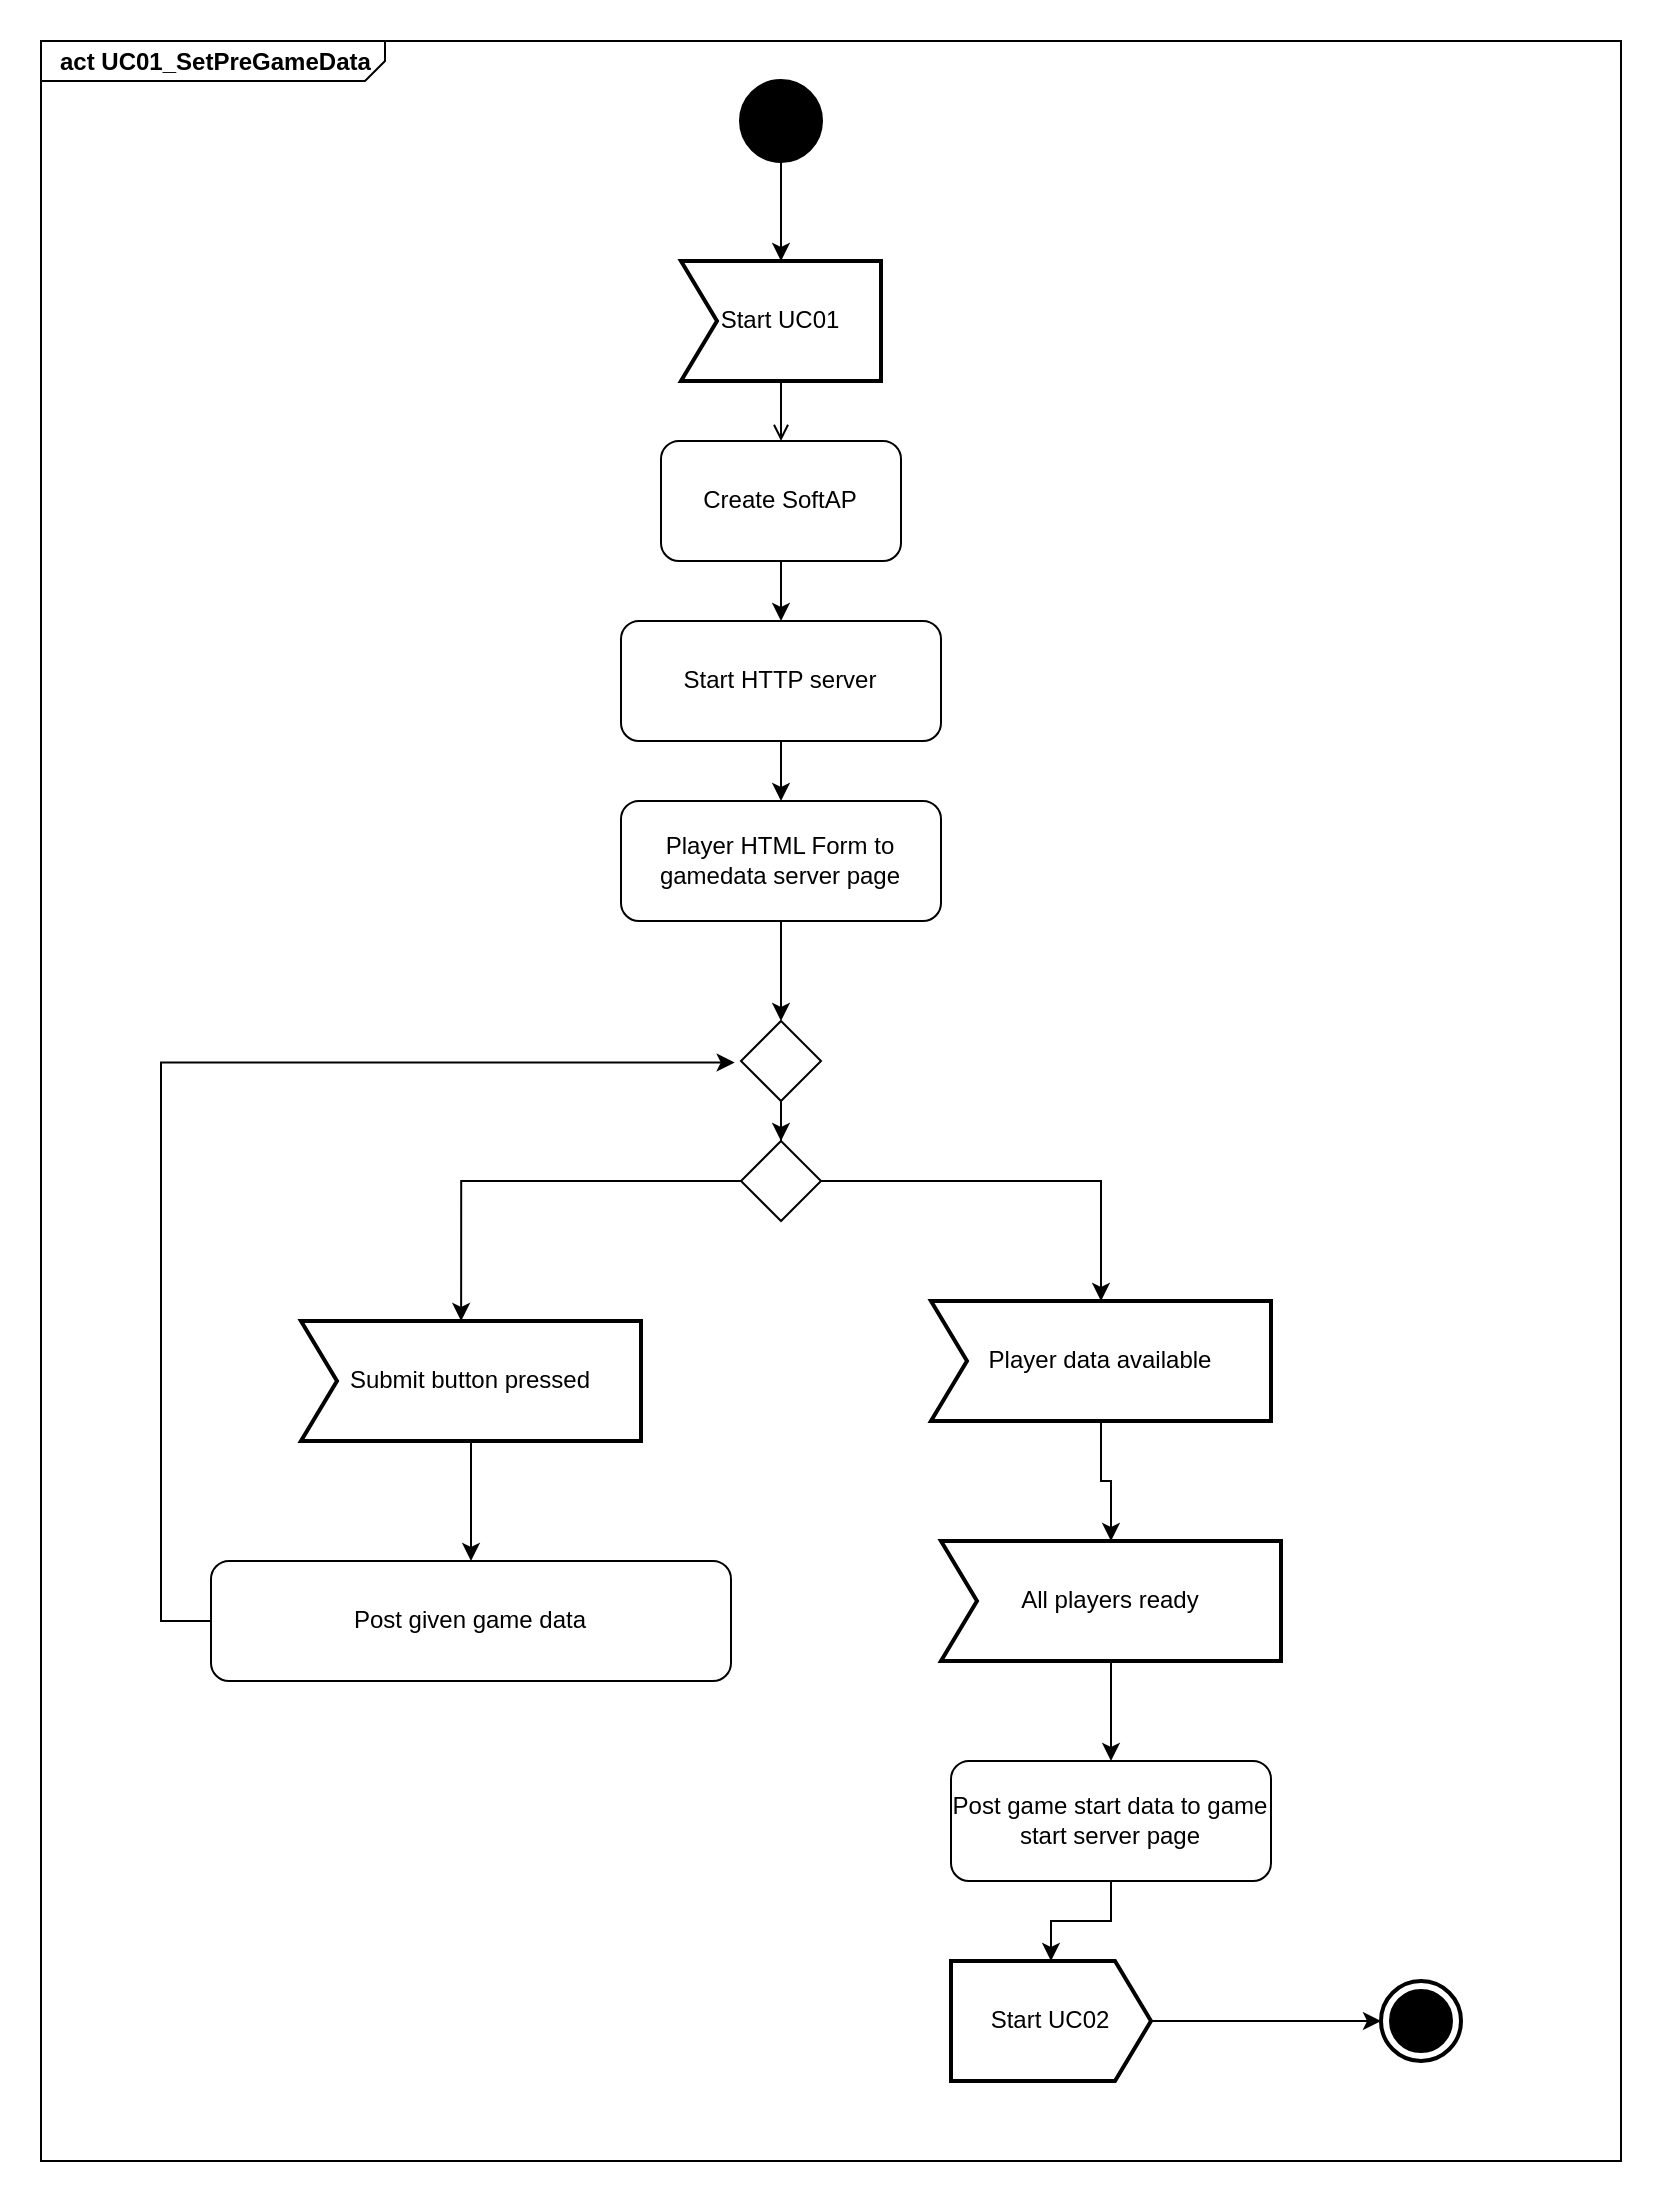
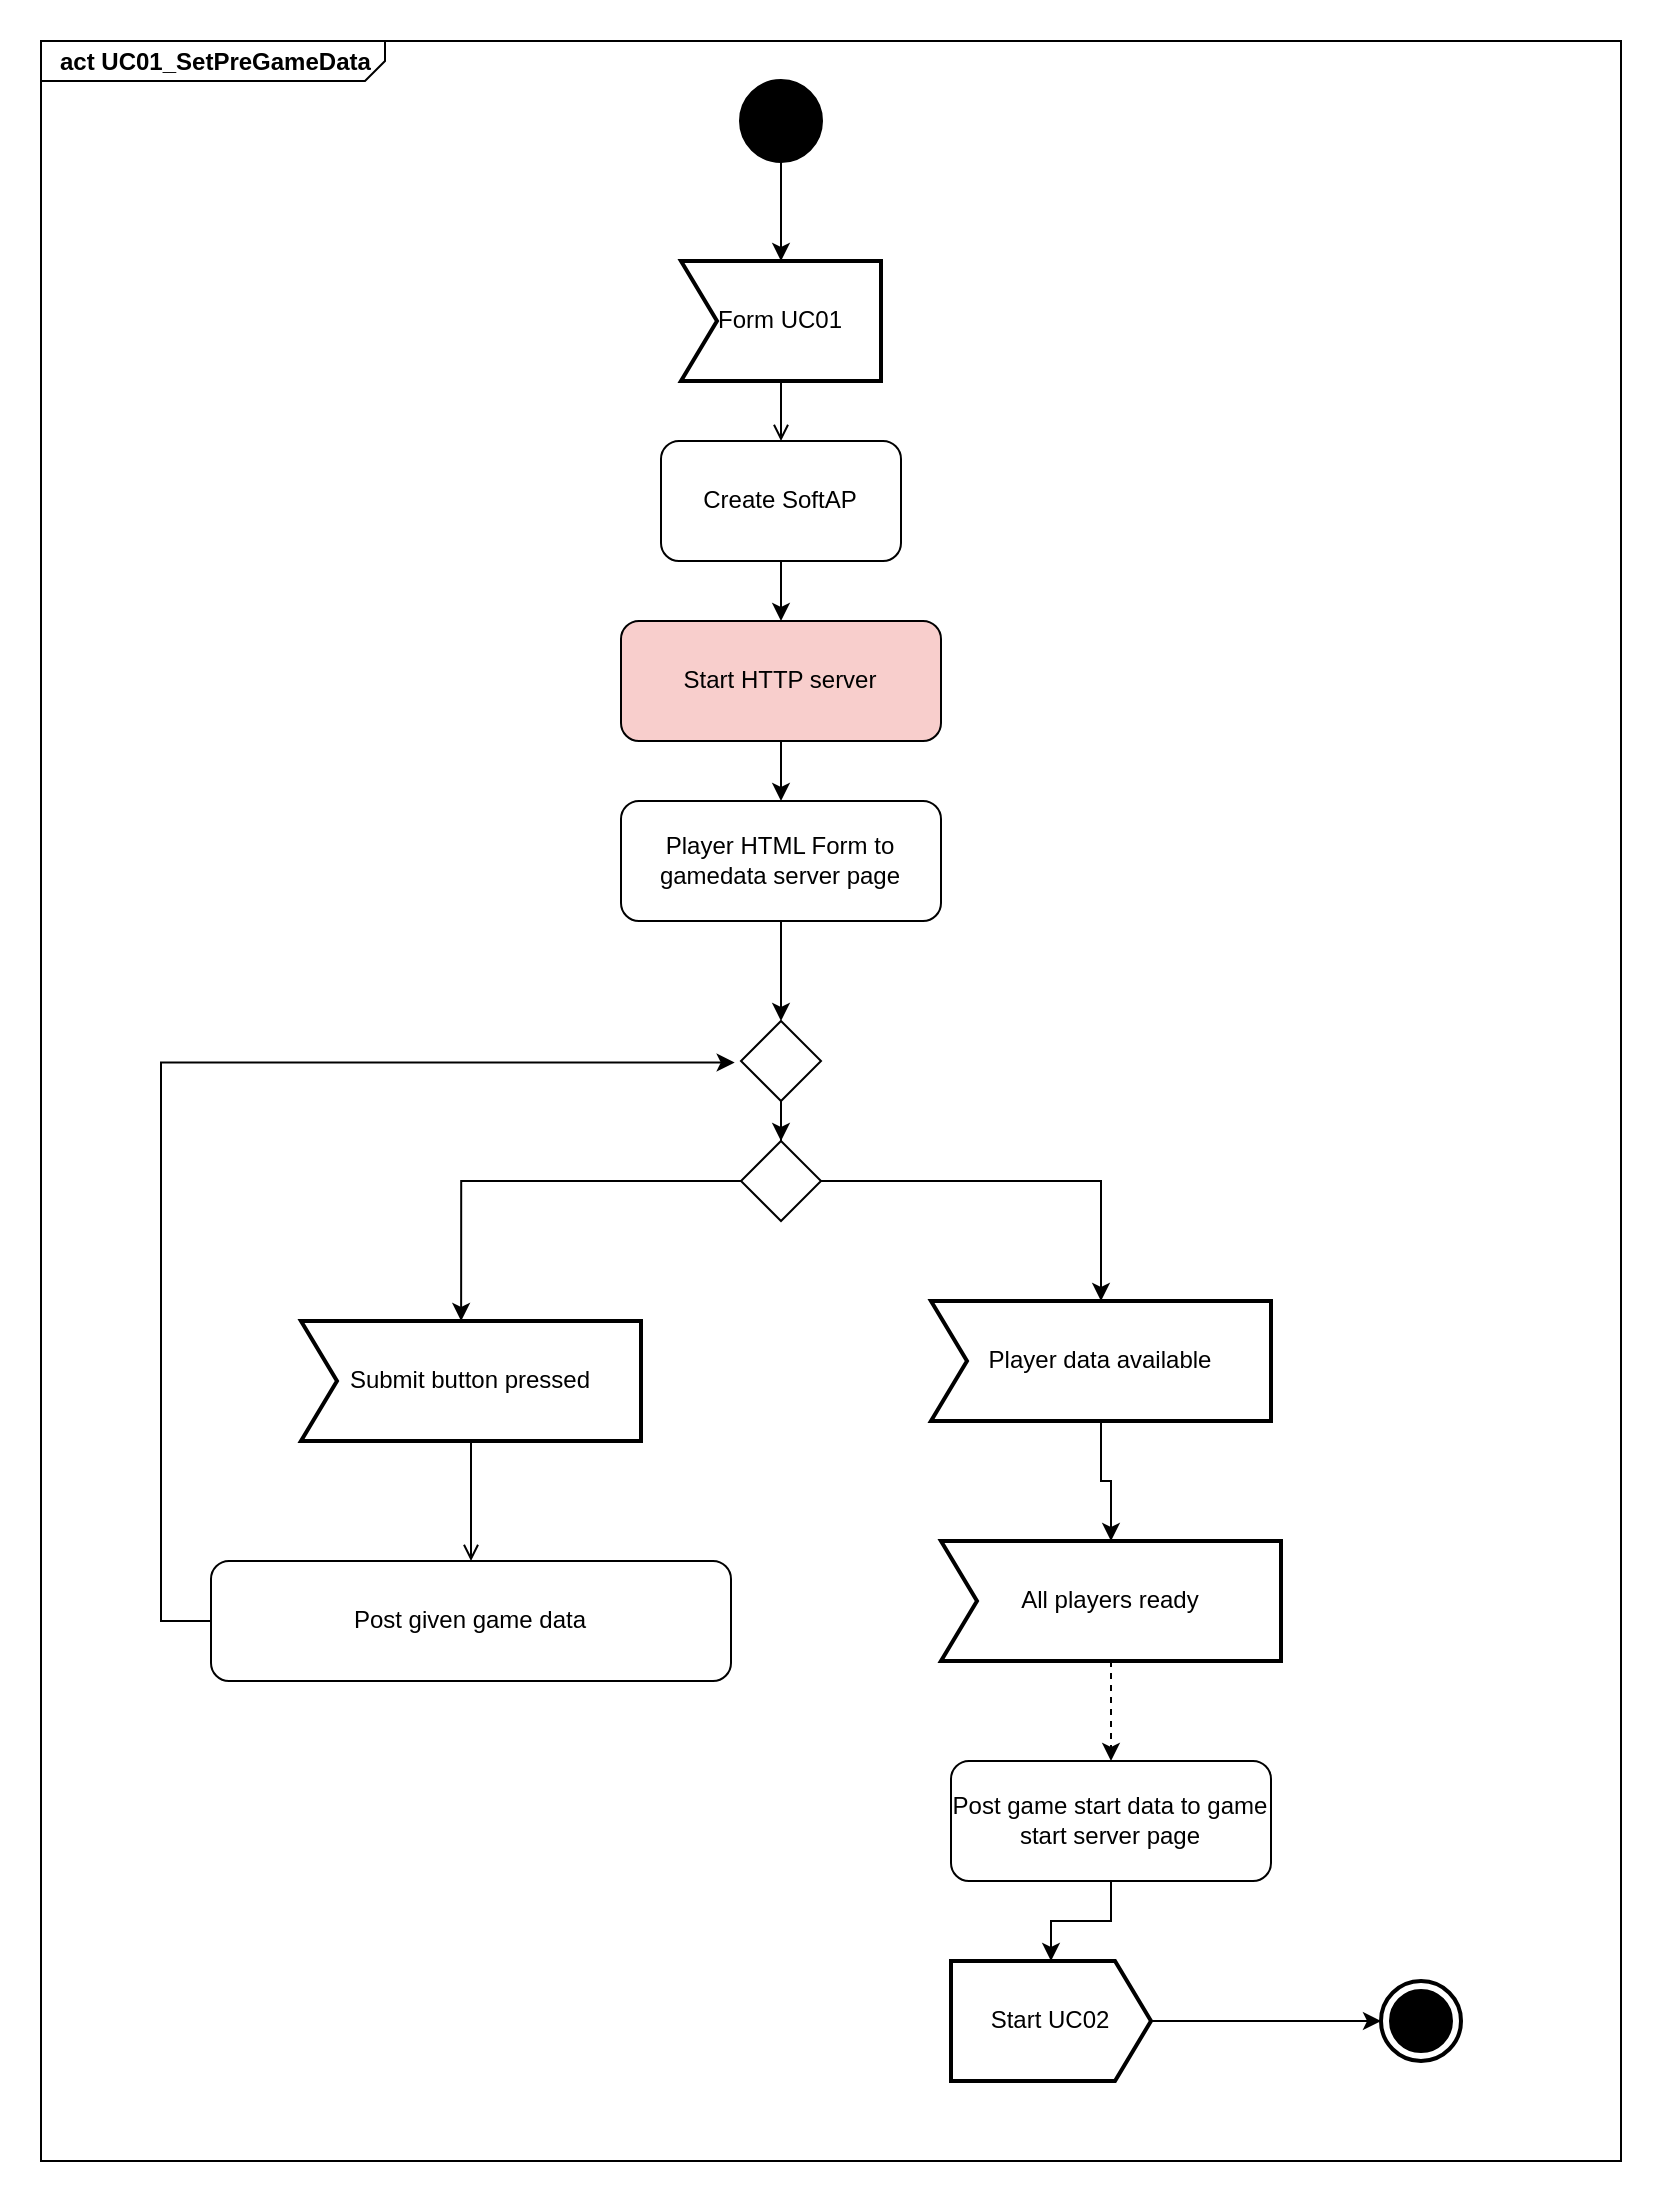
(781, 321) -> (781, 321)
(781, 681) -> (781, 681)
(471, 1546) -> (471, 1548)
(1111, 1705) -> (1111, 1705)
